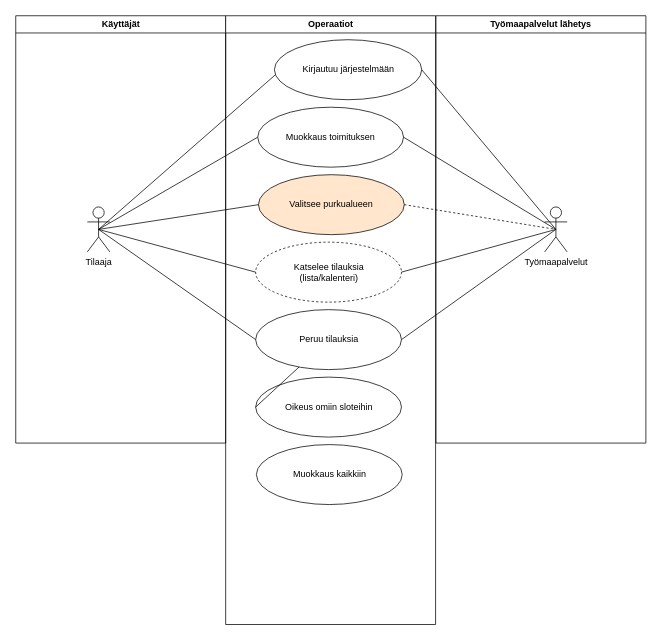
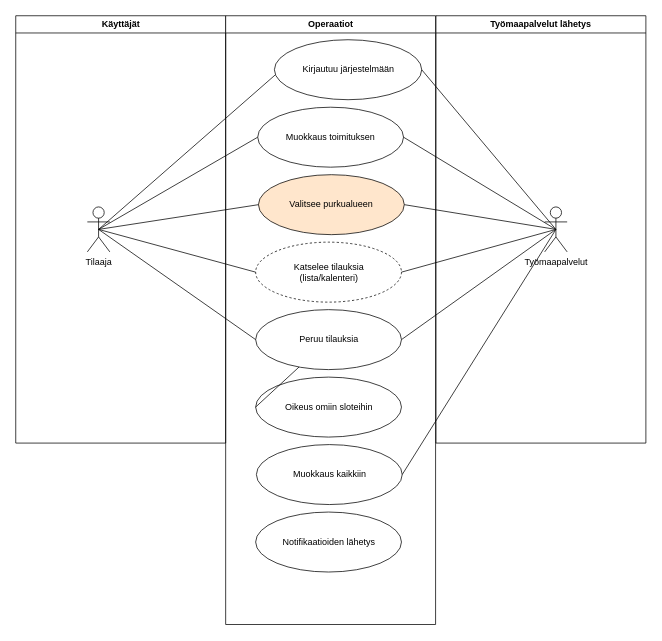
(478, 216) -> (478, 216)
none -> (496, 325)
none -> (329, 542)
